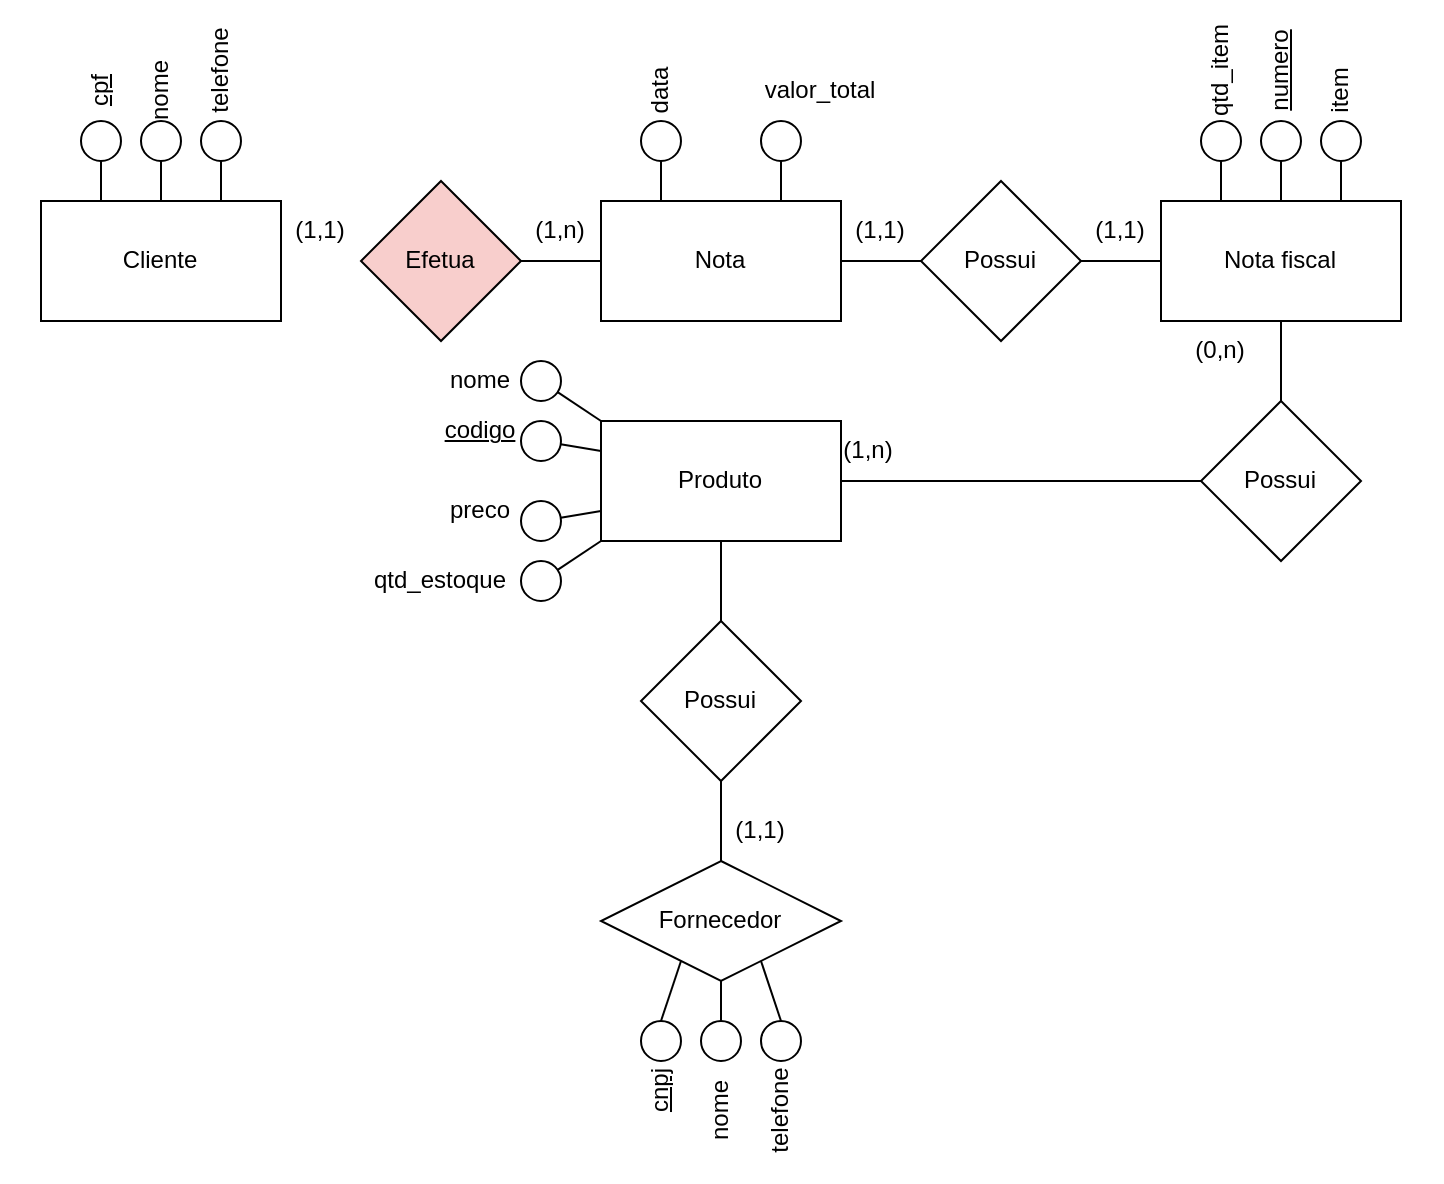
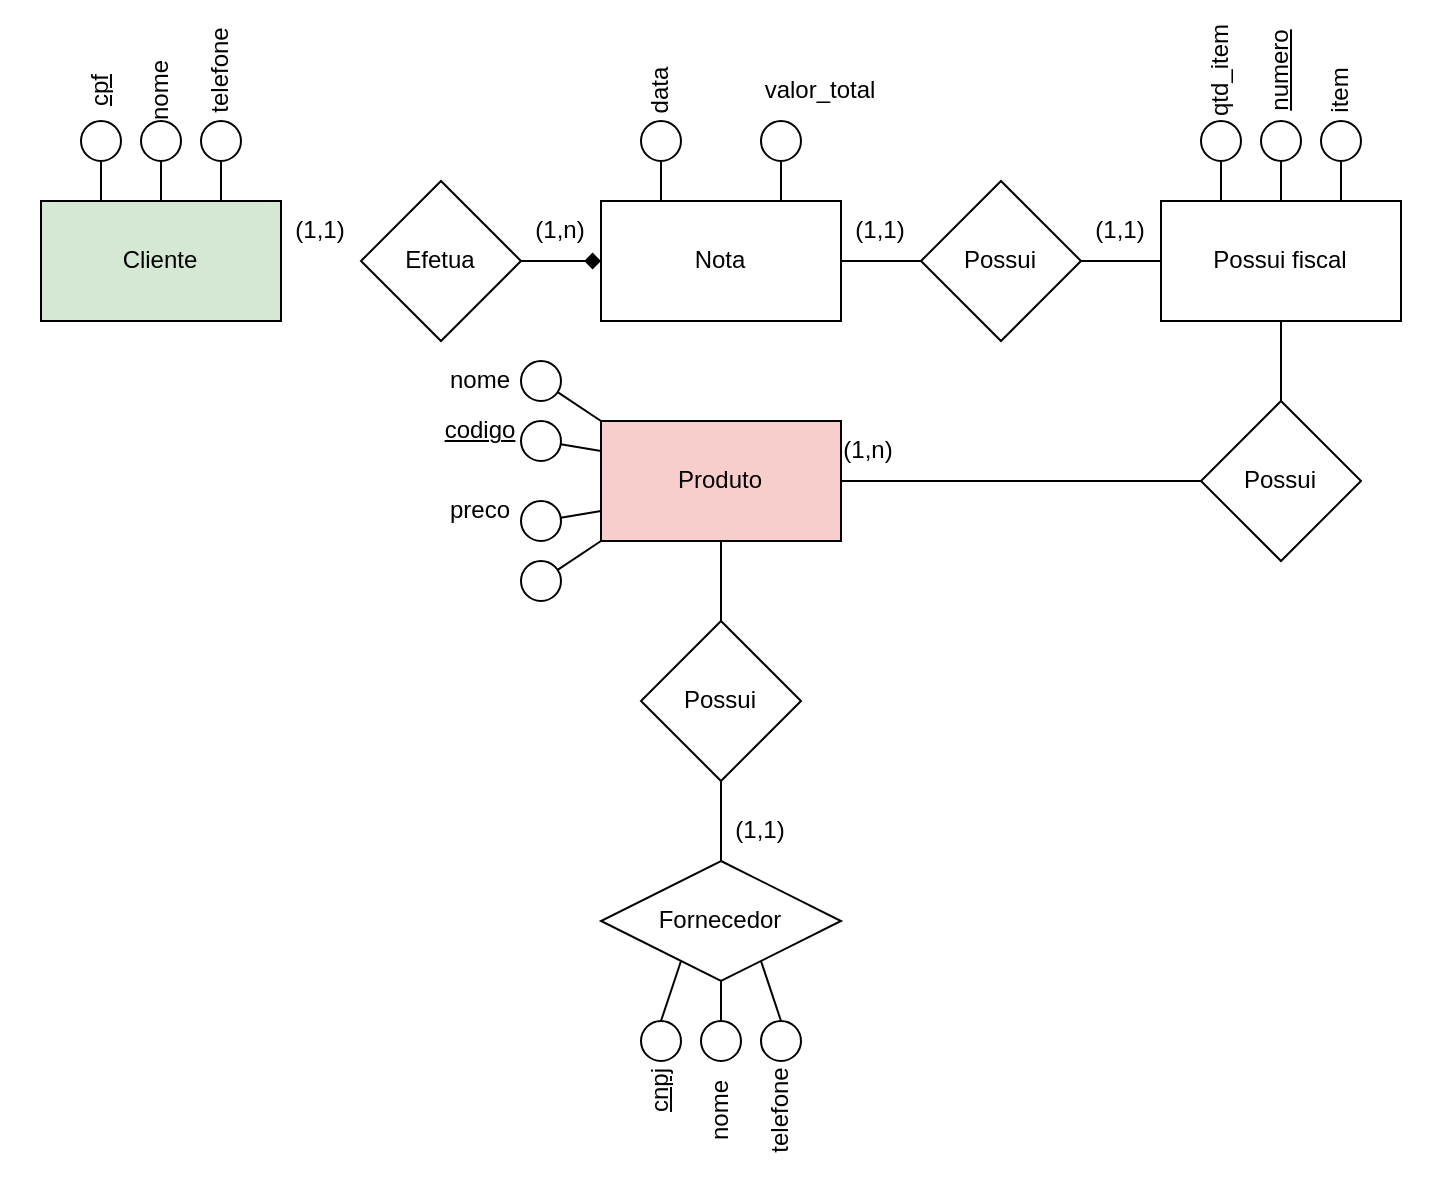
(161, 261) -> (161, 261)
(441, 261) -> (441, 261)
(592, 261) -> (585, 261)
(1281, 261) -> (1281, 261)
(1221, 351) -> none
(721, 481) -> (721, 481)
(441, 581) -> none
